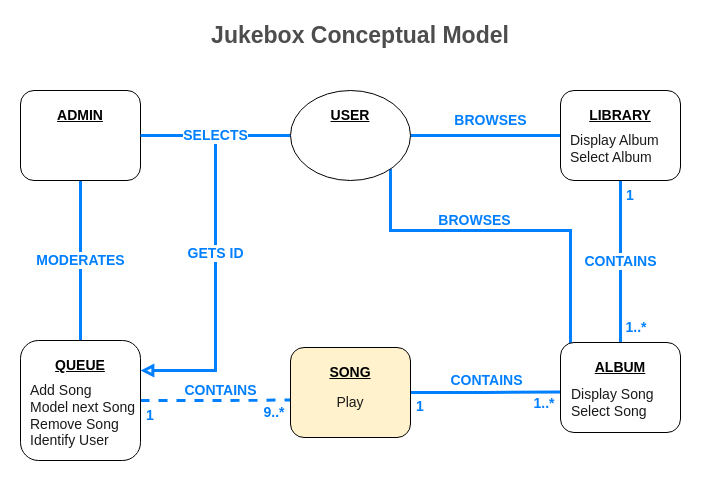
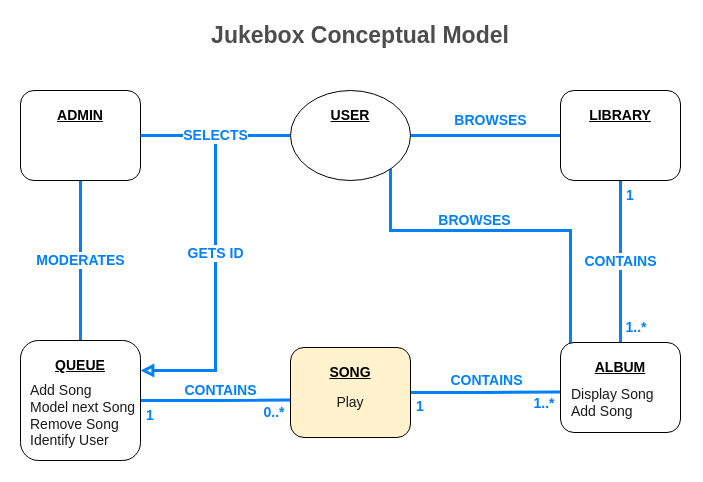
(621, 151) -> none
(213, 401) -> (213, 401)
(613, 403) -> (613, 403)
(275, 413) -> (275, 413)
